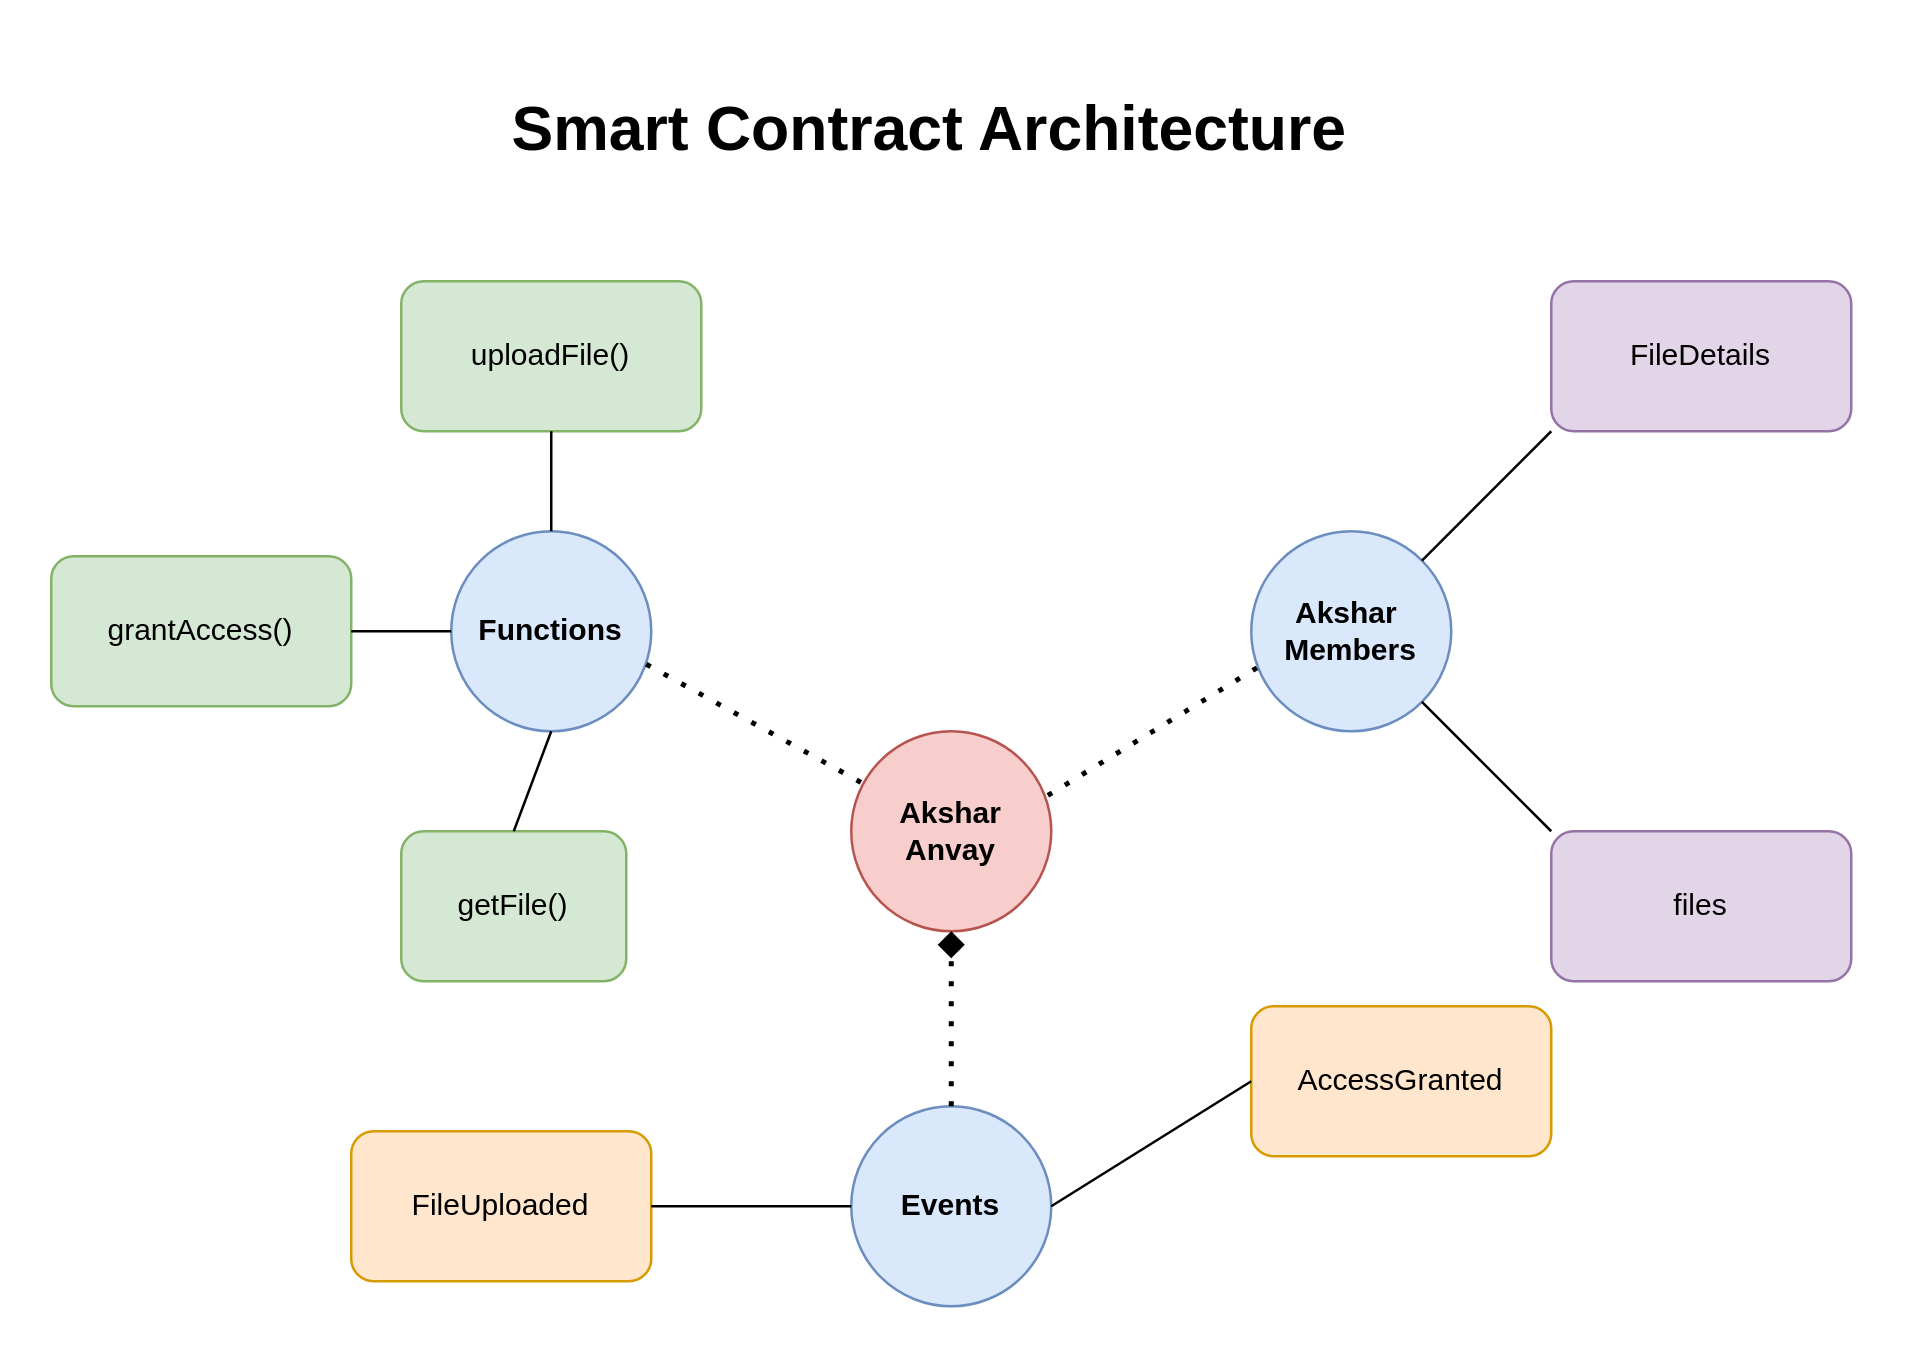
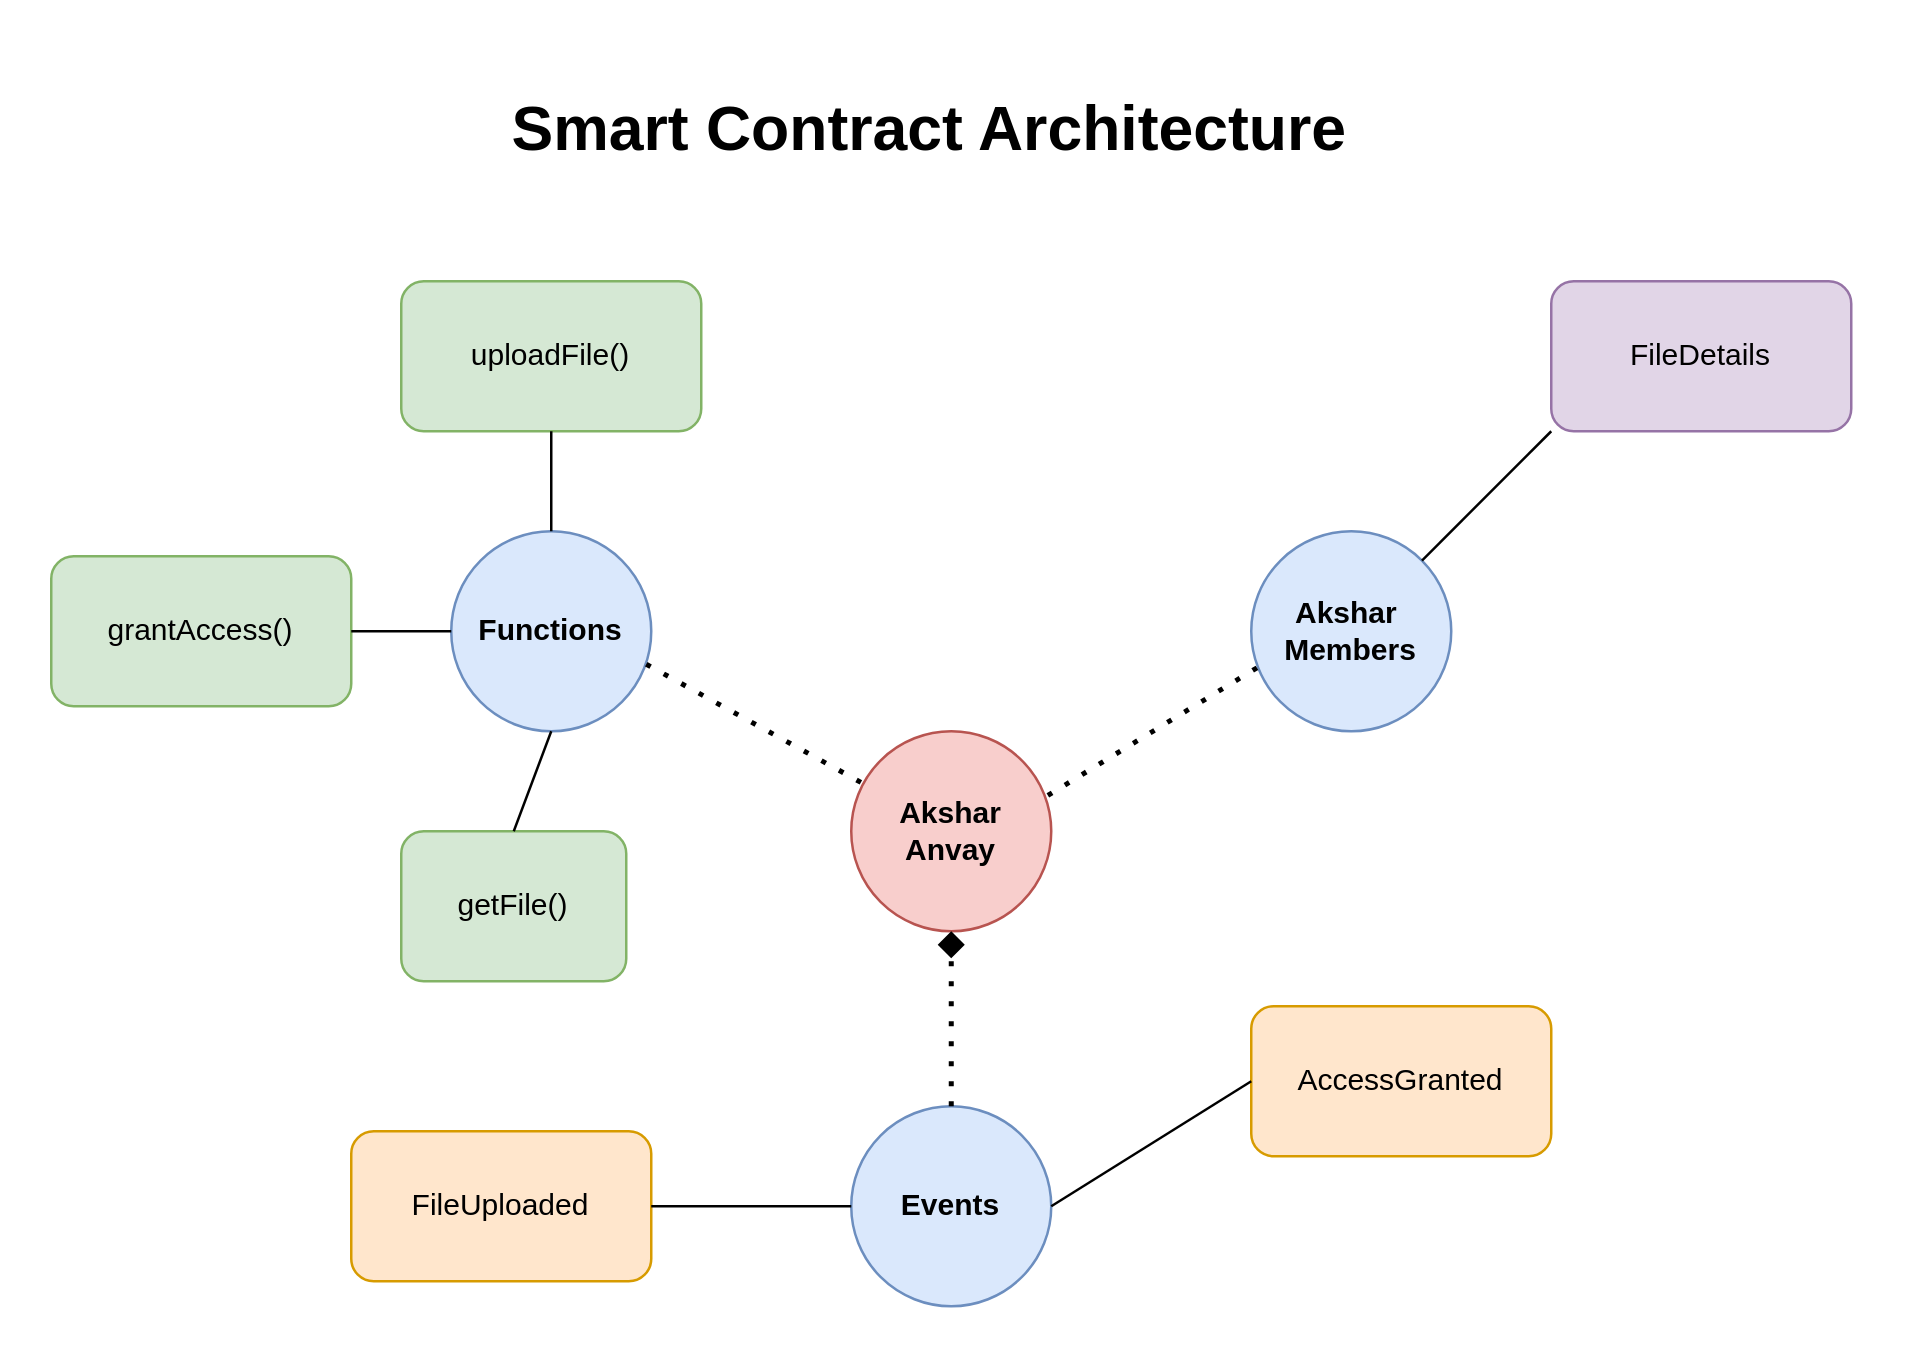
(1487, 767) -> none
(1701, 906) -> none
